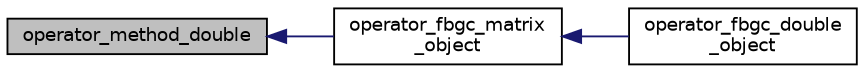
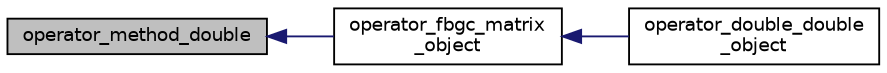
(743, 36) -> (754, 36)
